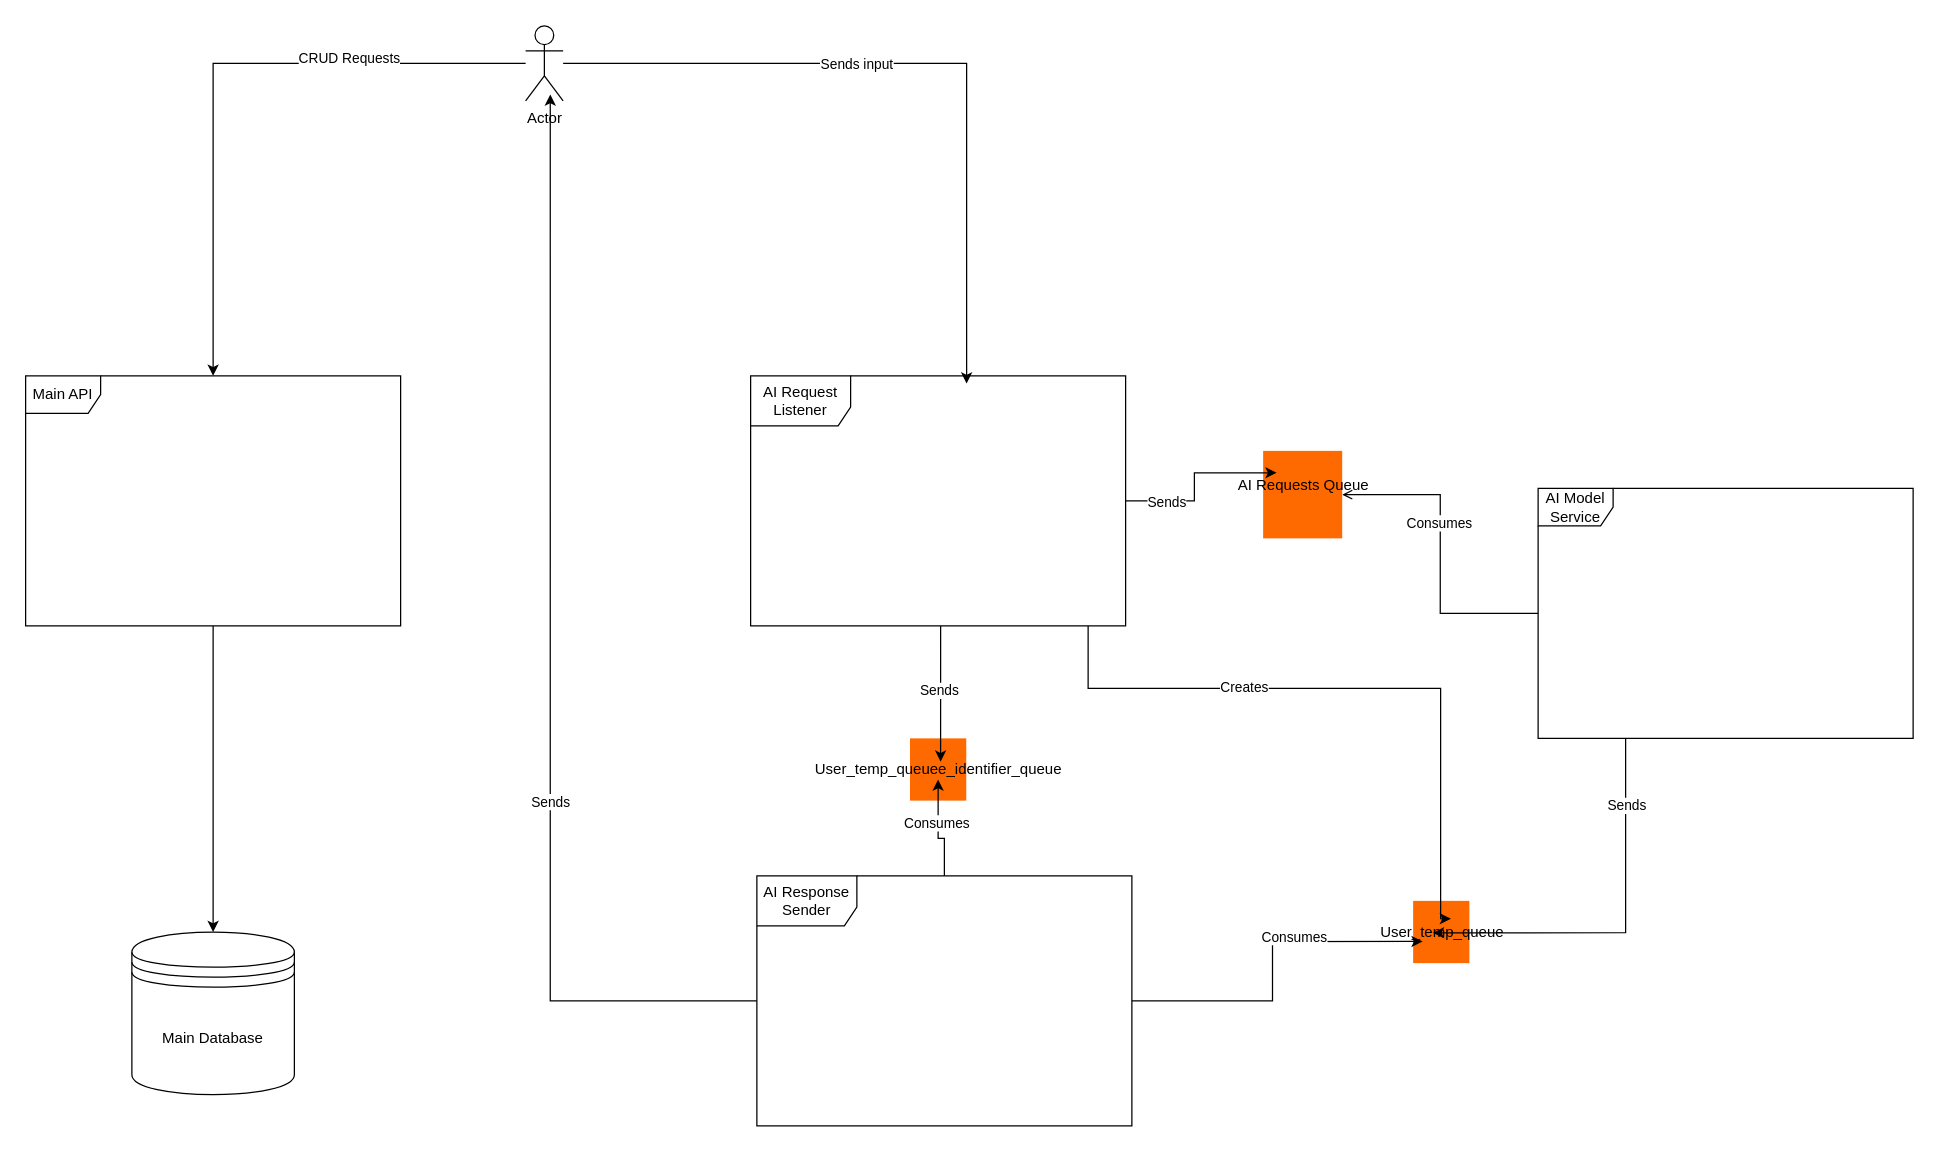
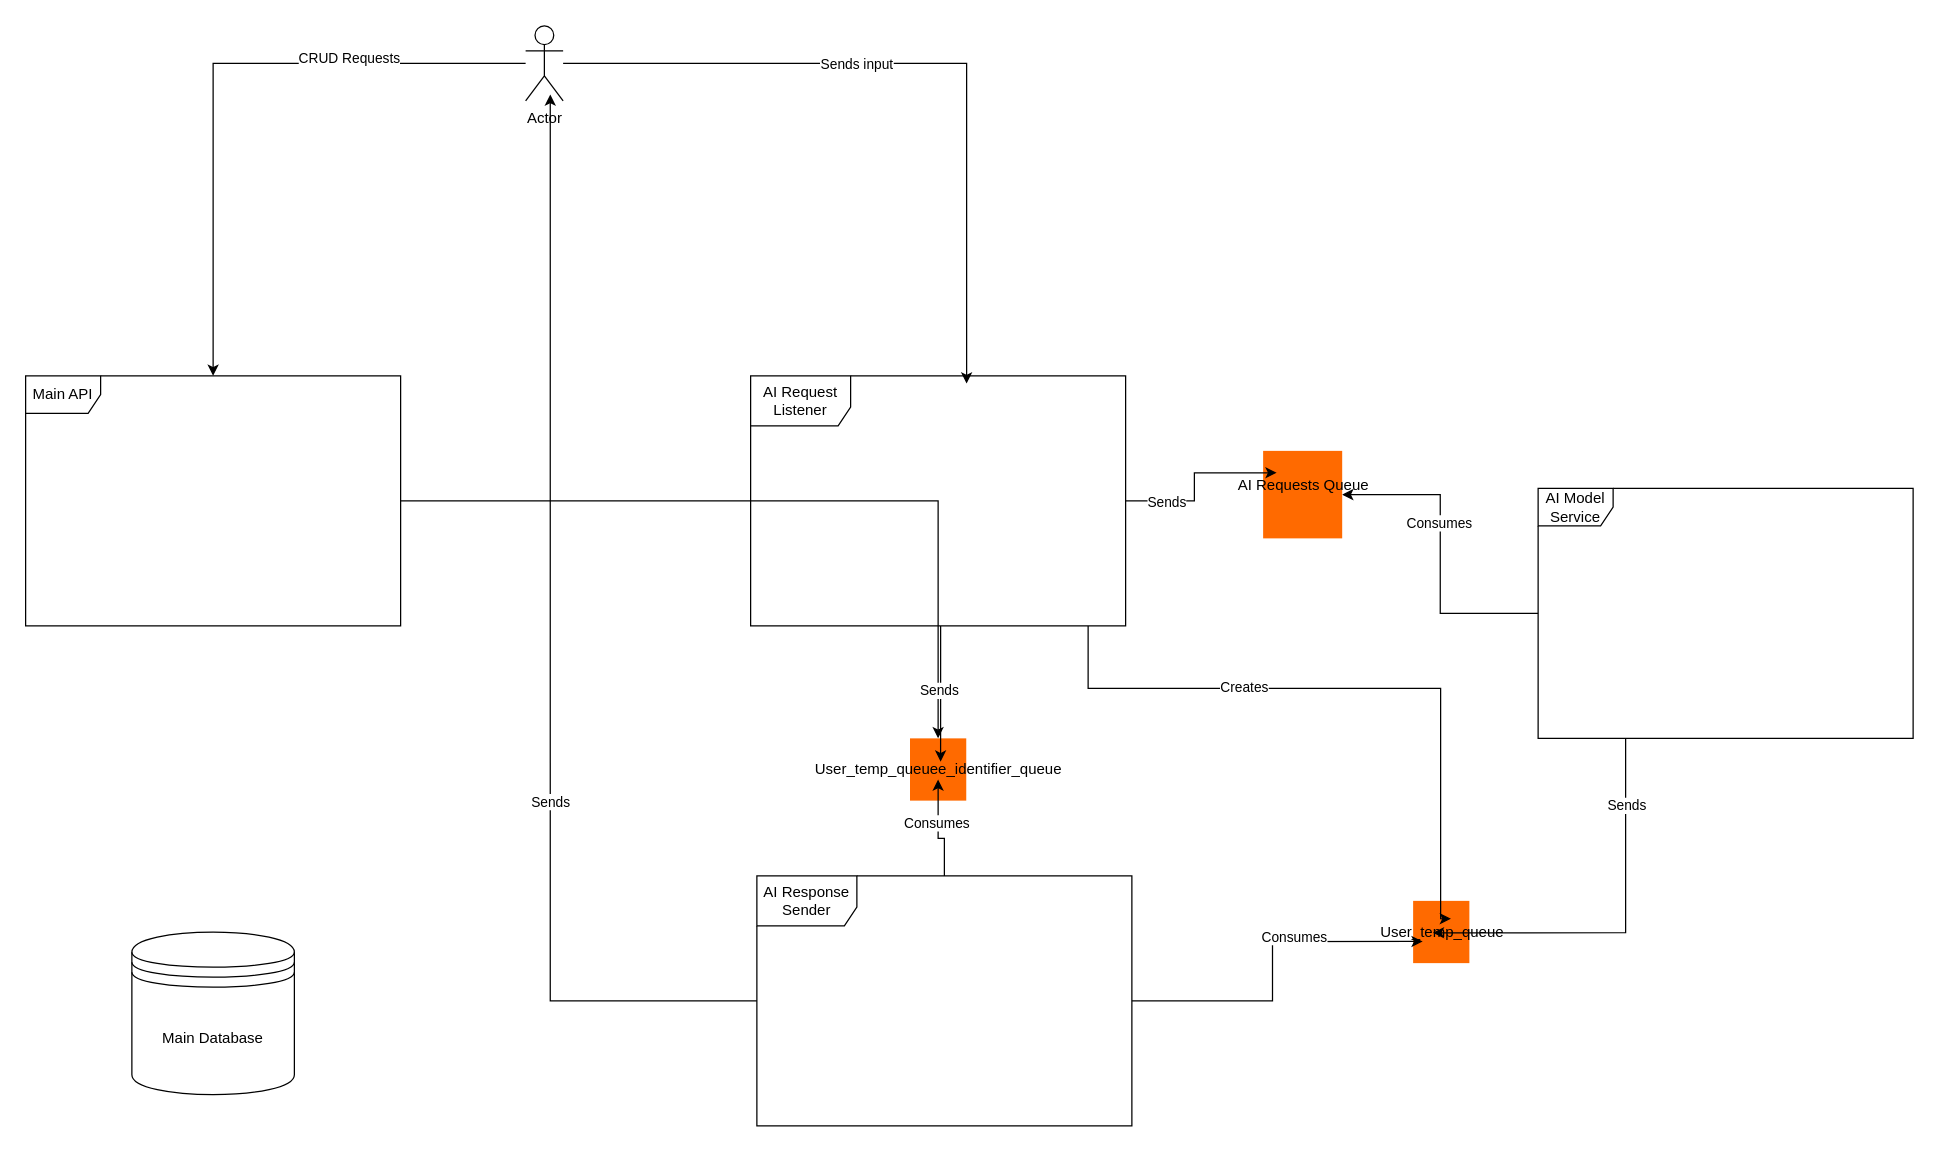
(1349, 494) -> (1352, 494)
(213, 775) -> (762, 501)
